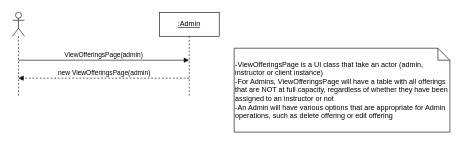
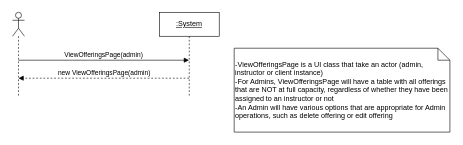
(189, 24) -> (189, 24)
